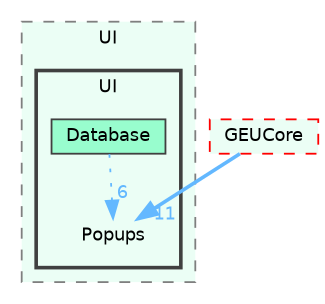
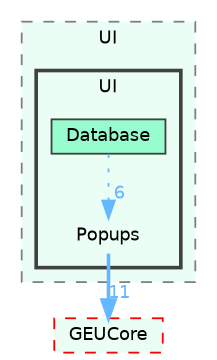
(208, 174) -> (108, 277)
